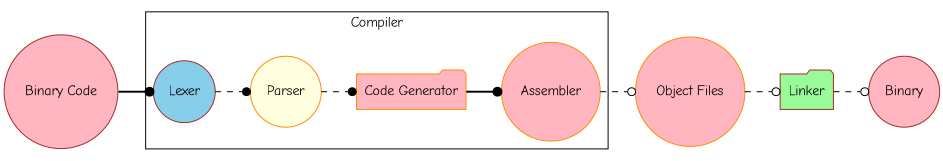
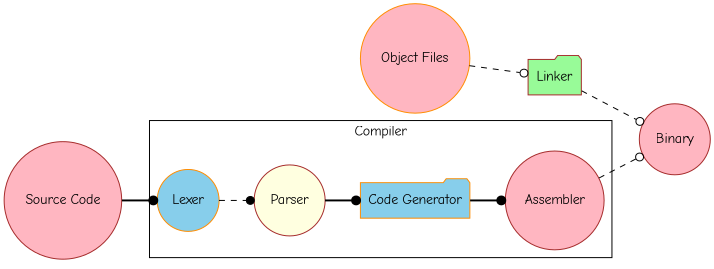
(61, 92) -> (63, 200)
(184, 92) -> (188, 200)
(286, 92) -> (290, 200)
(335, 92) -> (338, 200)
(411, 92) -> (415, 200)
(551, 92) -> (555, 200)
(615, 92) -> (618, 168)
